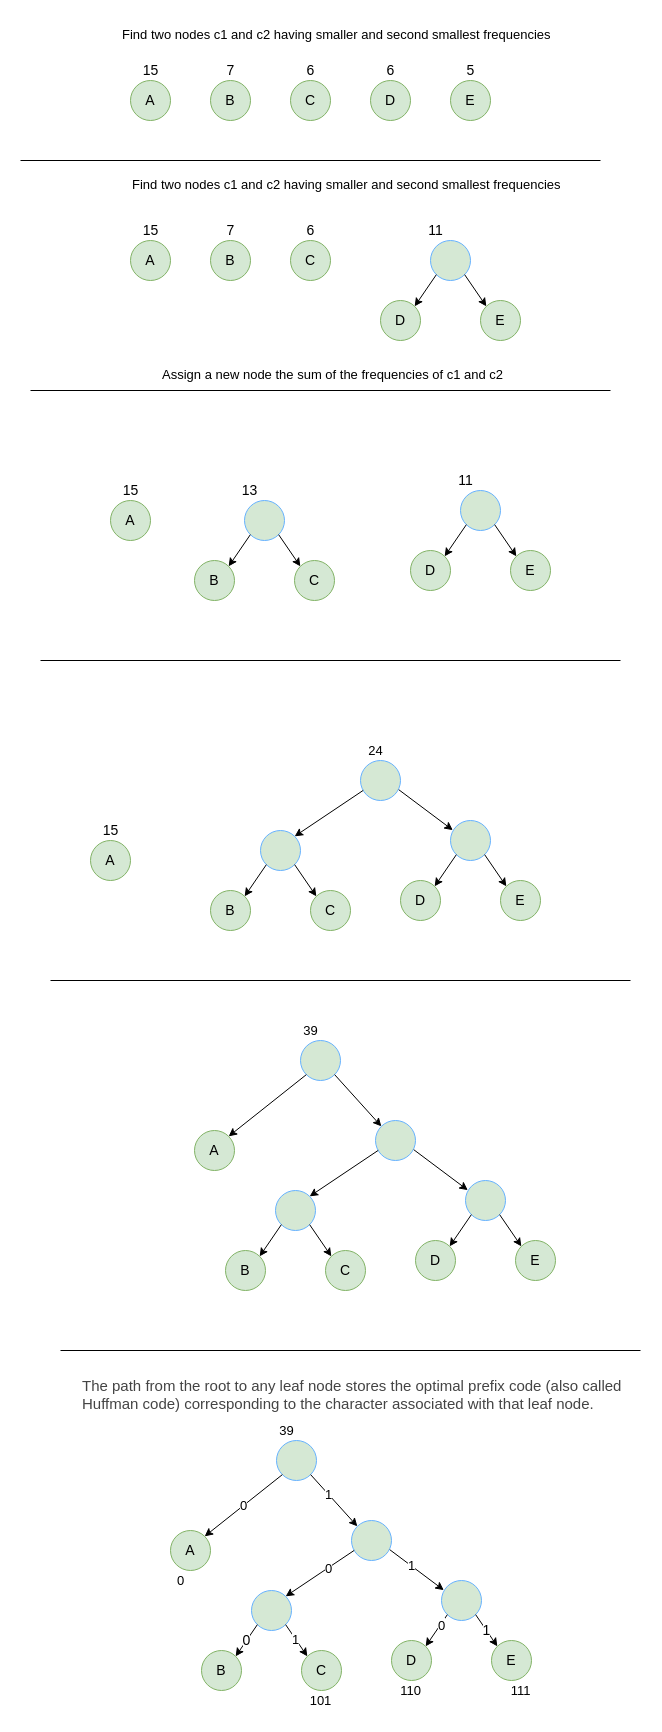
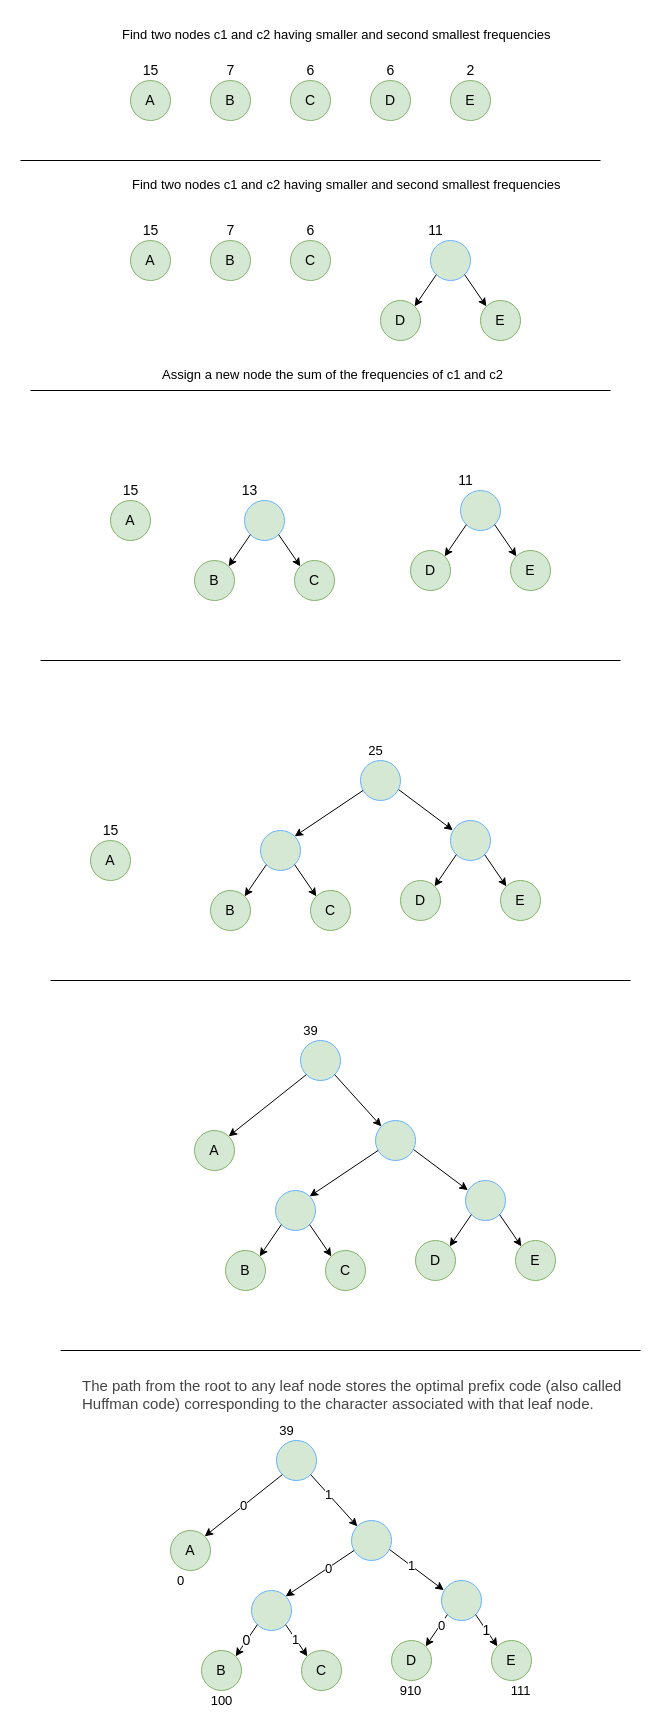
(471, 71) -> (471, 71)
(376, 751) -> (376, 751)
(411, 1691) -> (411, 1691)
none -> (222, 1701)
(321, 1701) -> none
